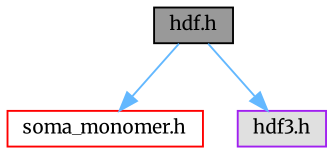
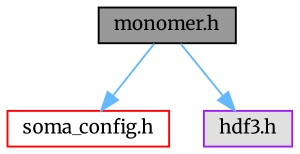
(194, 25) -> (167, 25)
(105, 129) -> (88, 129)
